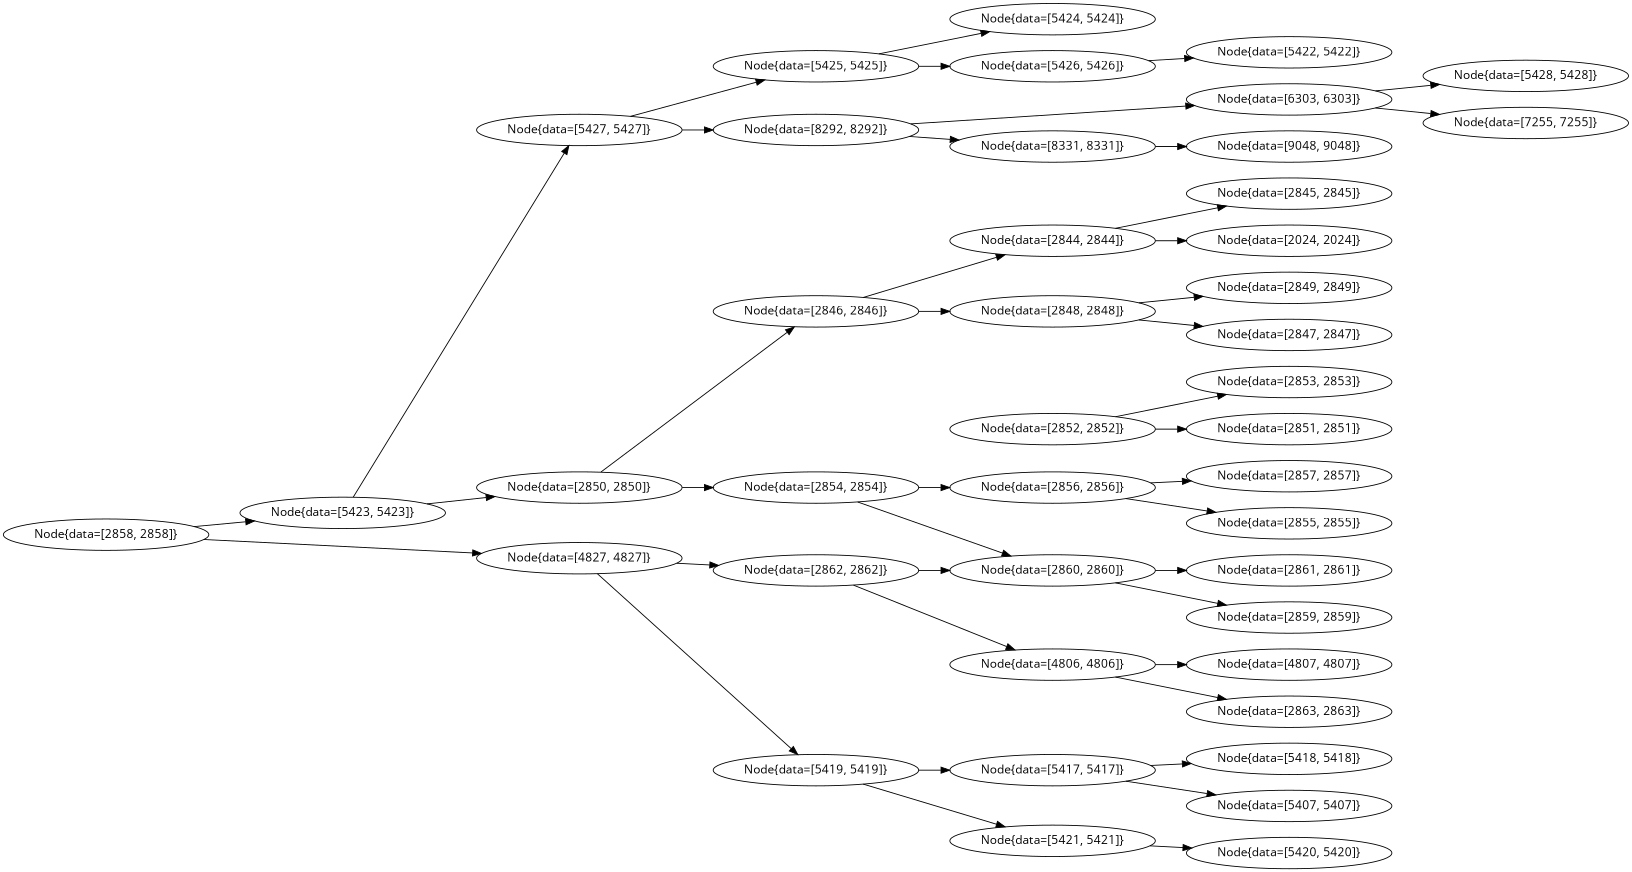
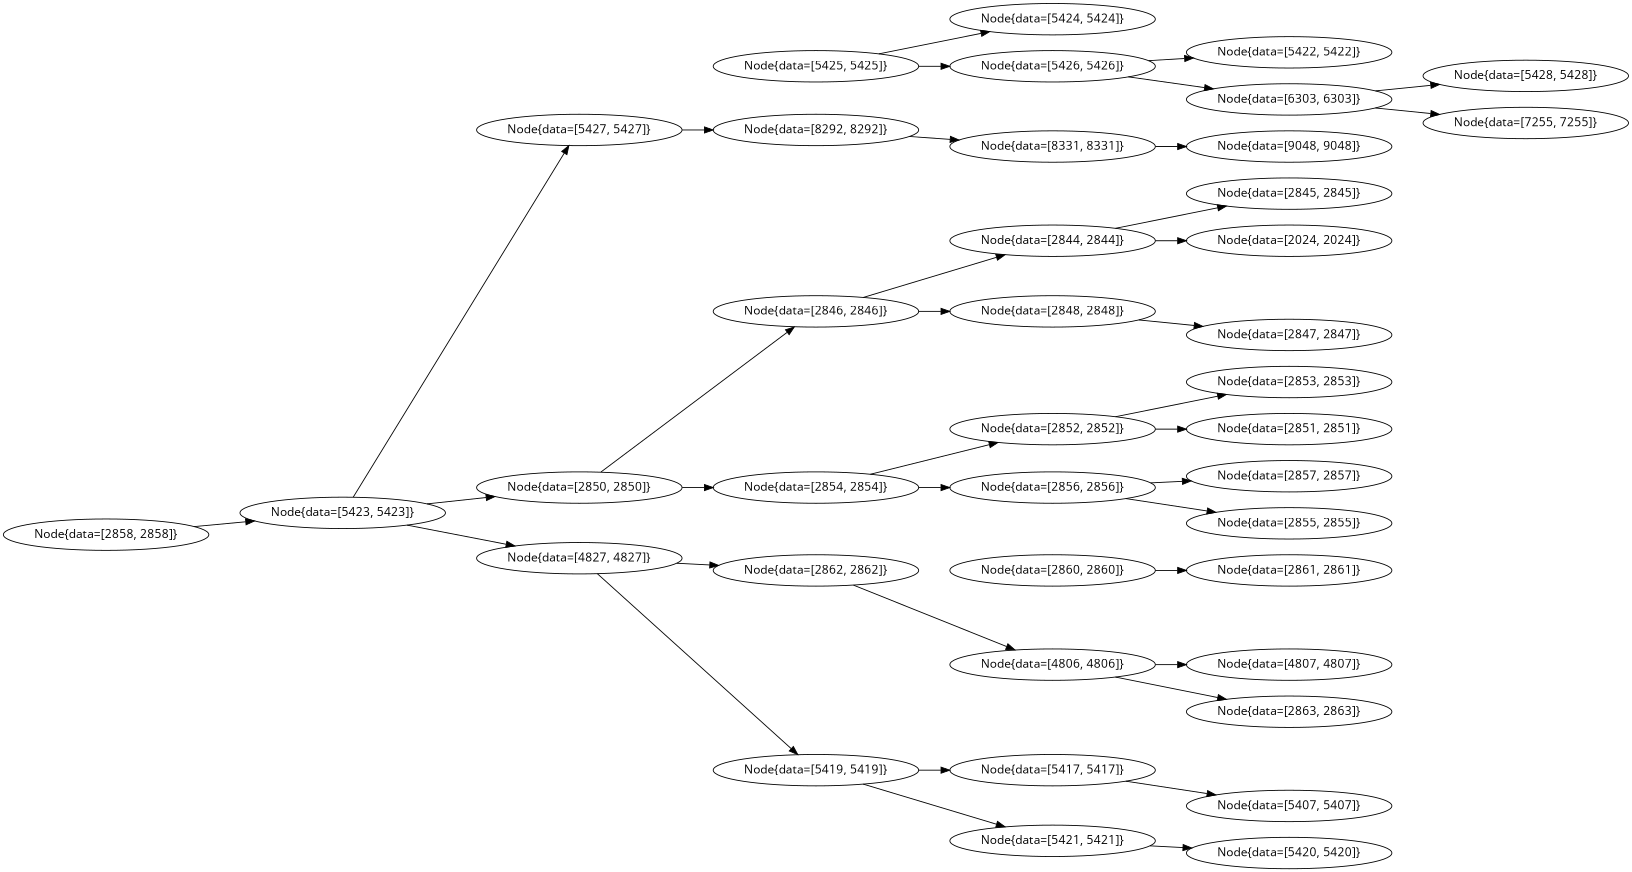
(693, 99) -> none
(1048, 115) -> (1166, 82)
(1289, 288) -> none
(930, 528) -> (930, 459)
(338, 546) -> (457, 535)
(930, 570) -> none
(1289, 618) -> none
(1289, 759) -> none
